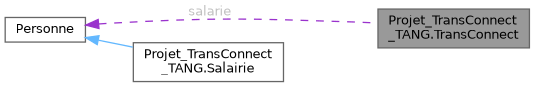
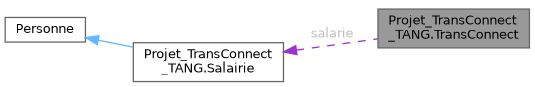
(238, 19) -> (337, 44)
